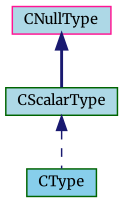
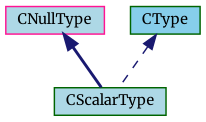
(62, 150) -> (133, 67)
